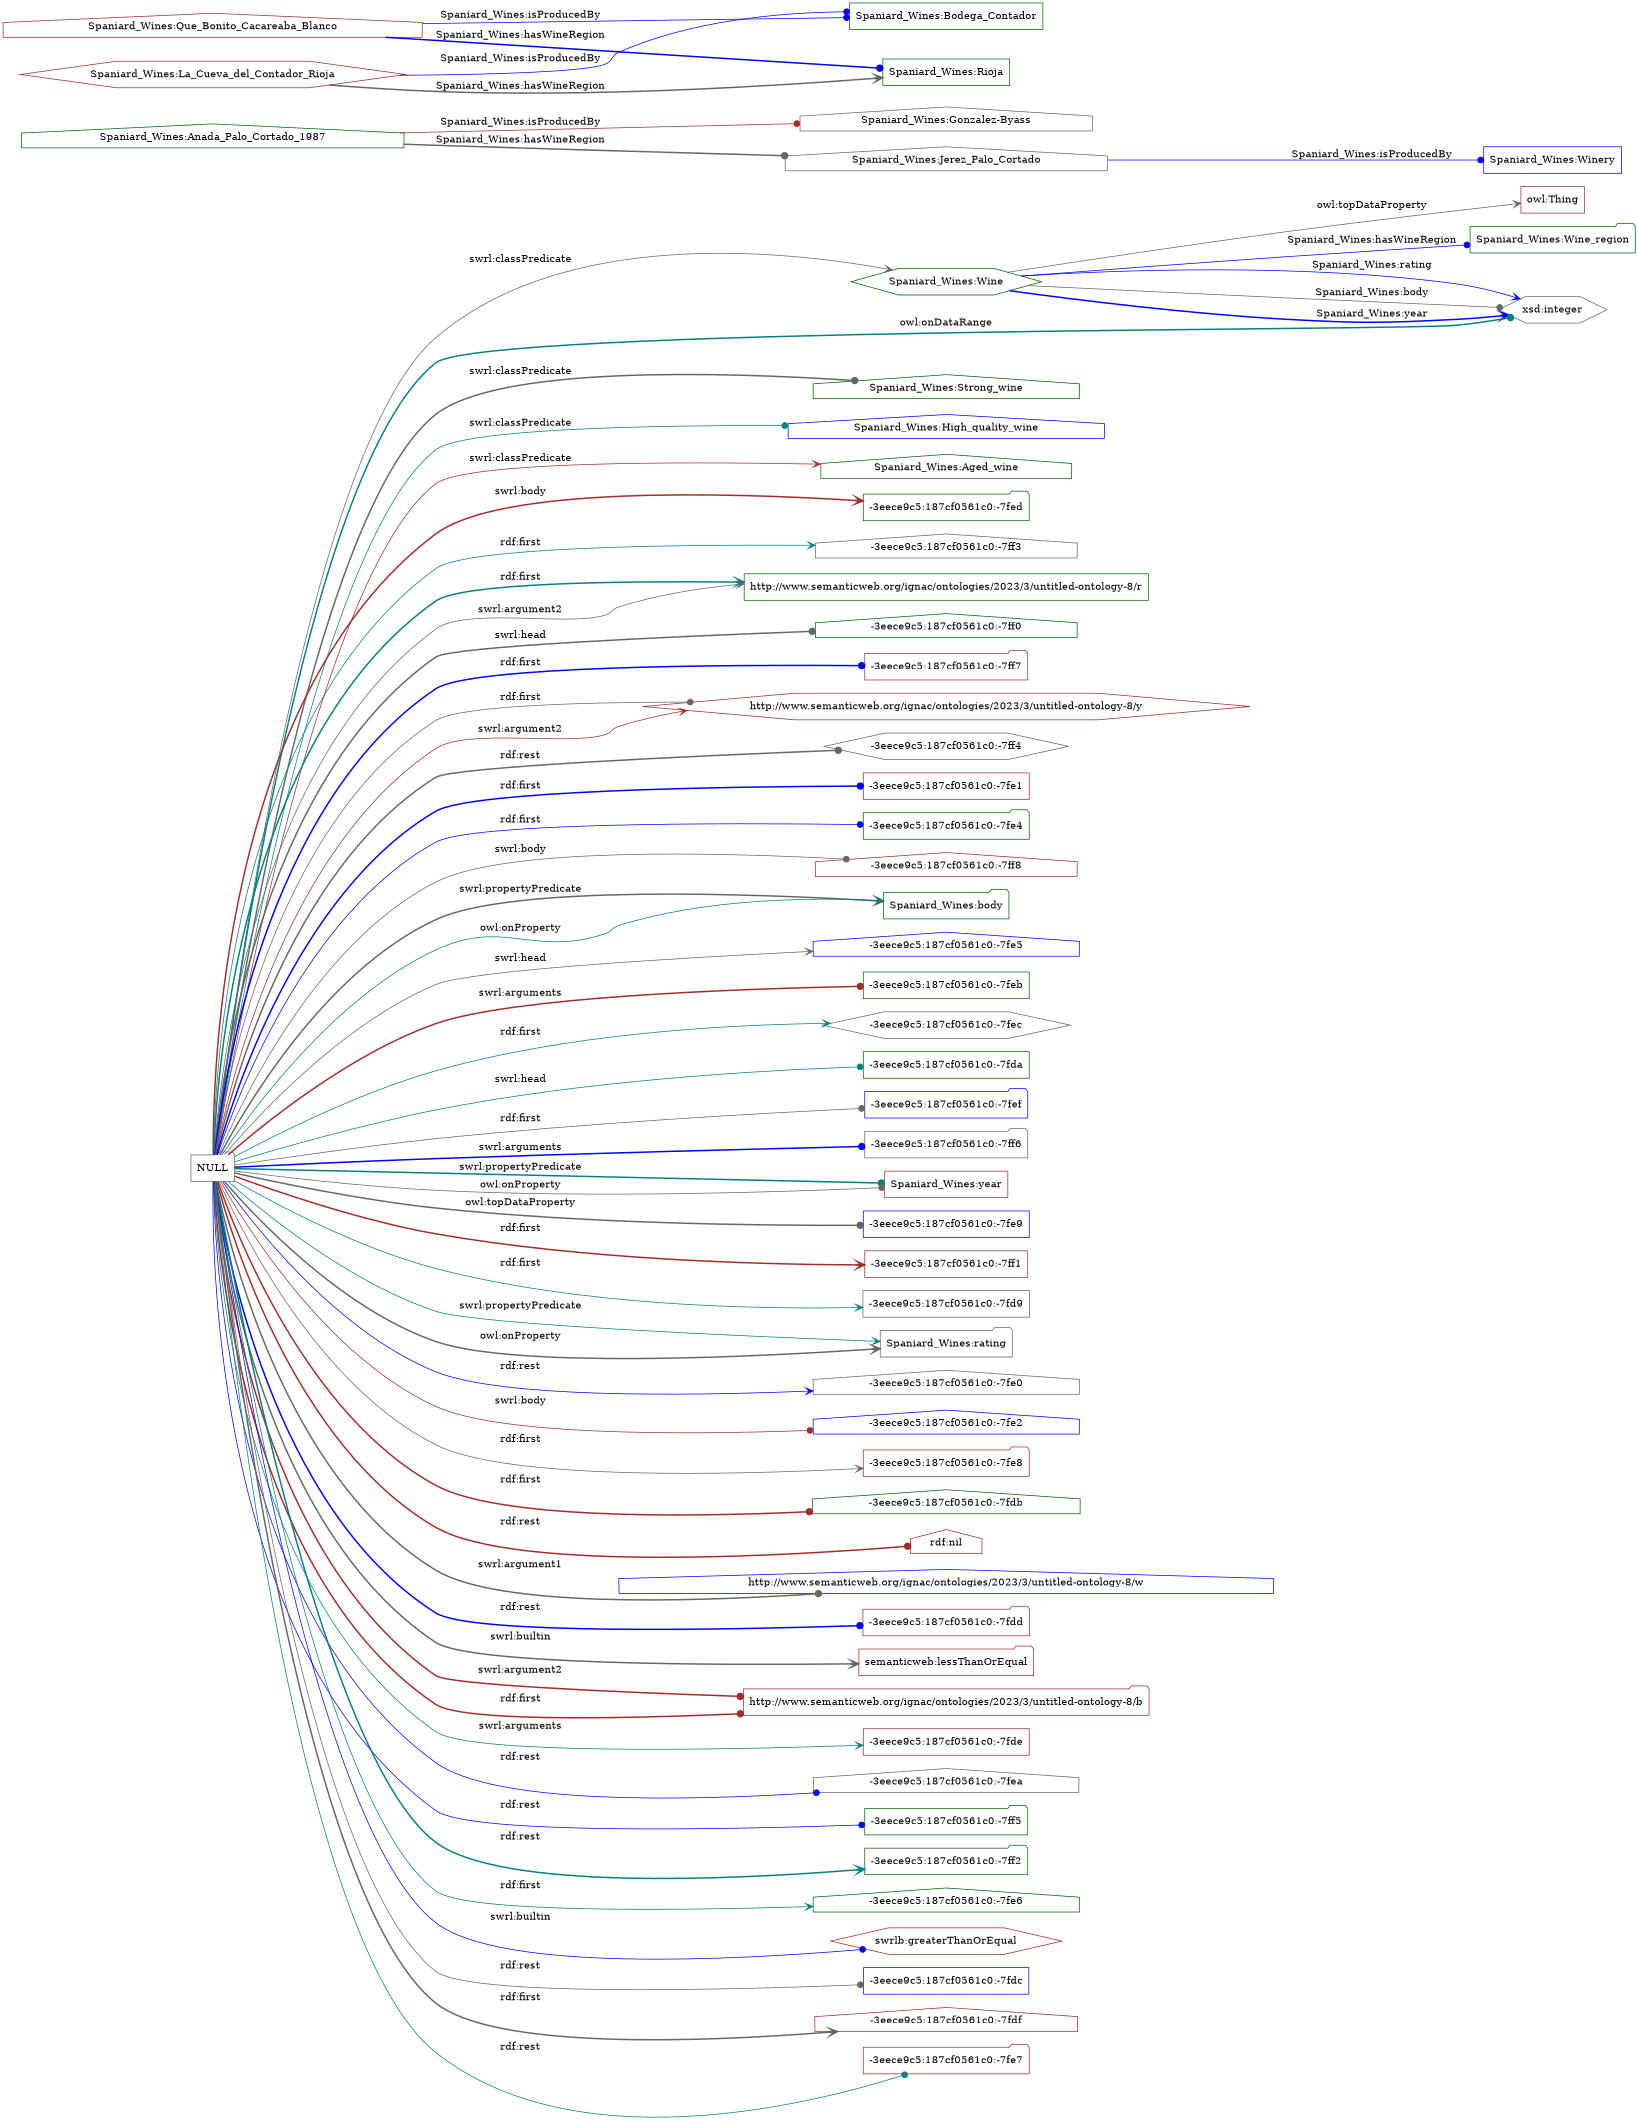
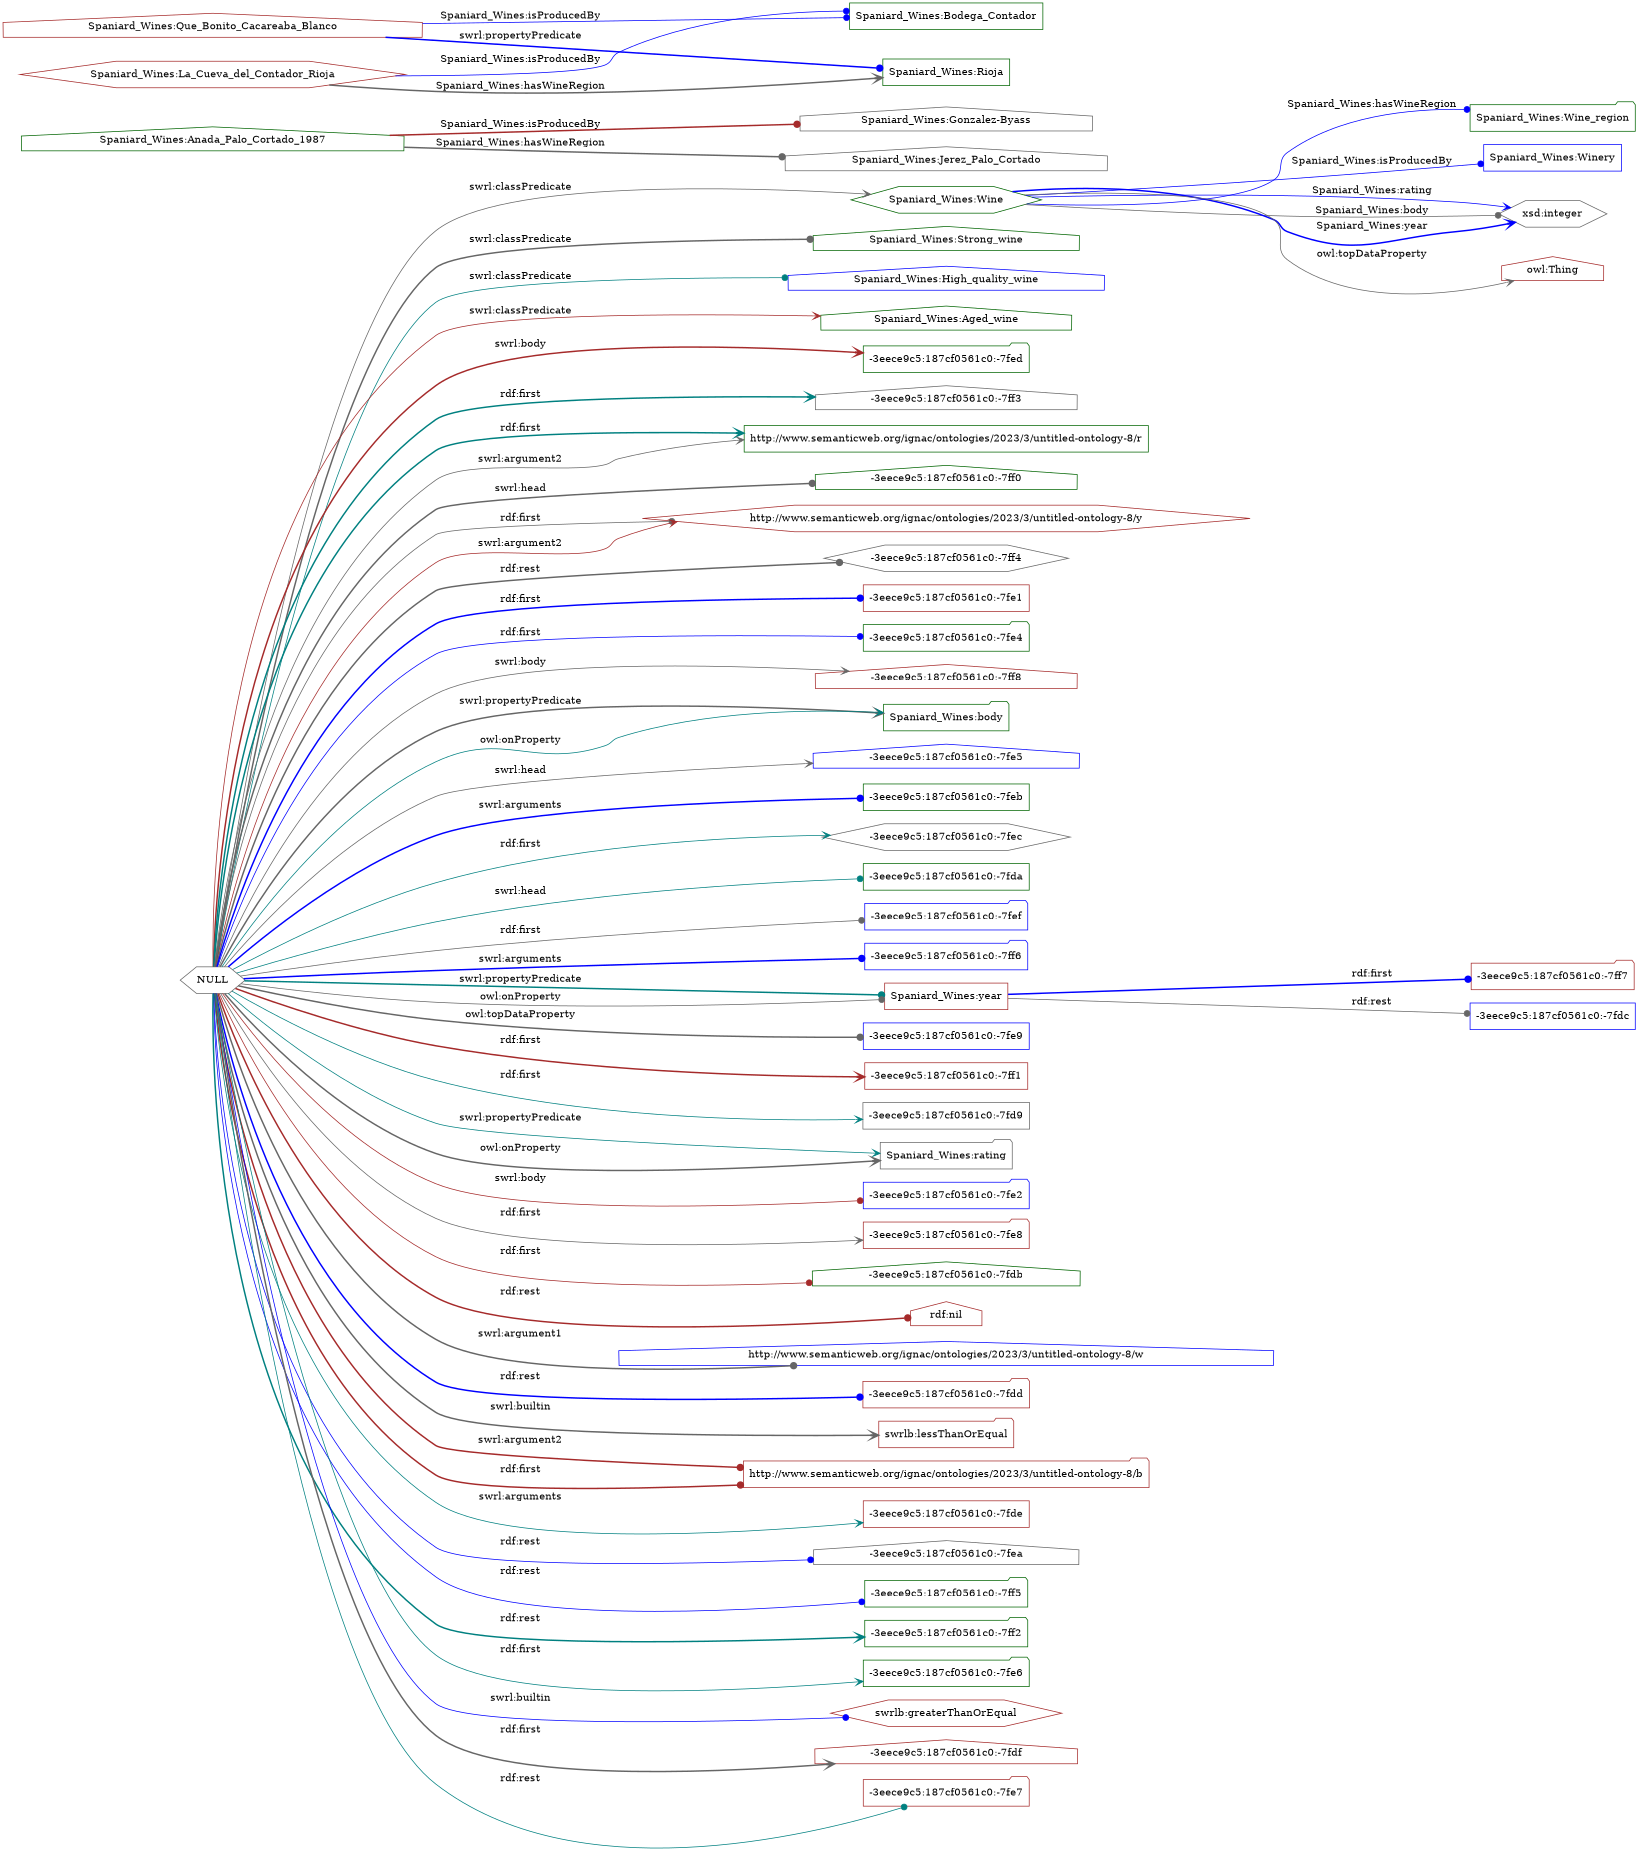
(521, 35) -> (521, 36)
(597, 128) -> (592, 130)
(1293, 160) -> (1252, 181)
(1553, 200) -> (1553, 270)
(556, 347) -> none
(344, 668) -> (354, 503)
(396, 723) -> (1236, 987)
(462, 873) -> (461, 685)
(522, 1006) -> (522, 818)
(946, 1145) -> (946, 957)
(213, 1168) -> (213, 980)
(946, 1384) -> none
(946, 1423) -> (946, 1195)
(433, 1483) -> (448, 1261)
(946, 1662) -> (946, 1434)
(339, 1795) -> (1236, 1006)
(946, 1901) -> (946, 1673)
